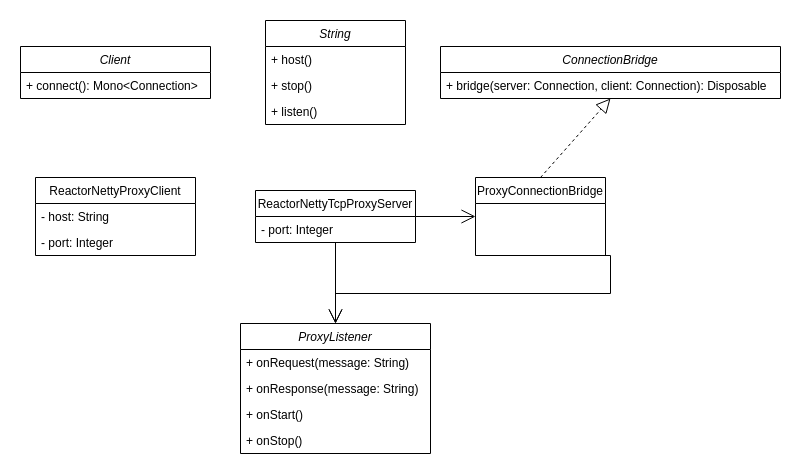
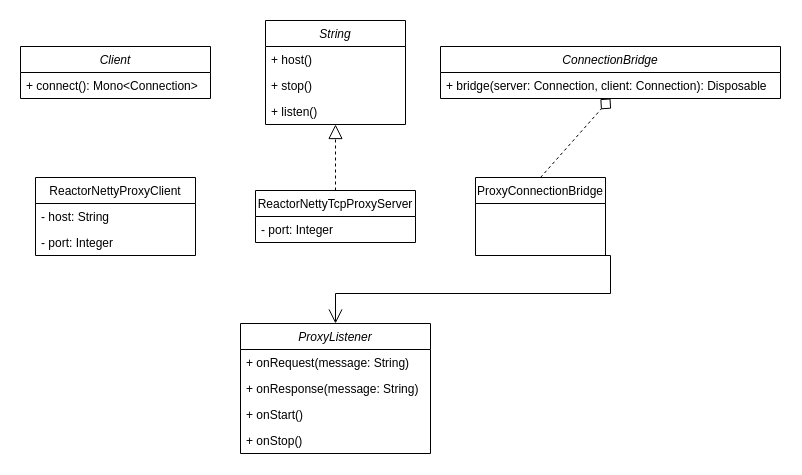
(600, 111) -> (600, 110)
none -> (336, 164)
(445, 217) -> none
(336, 267) -> none
